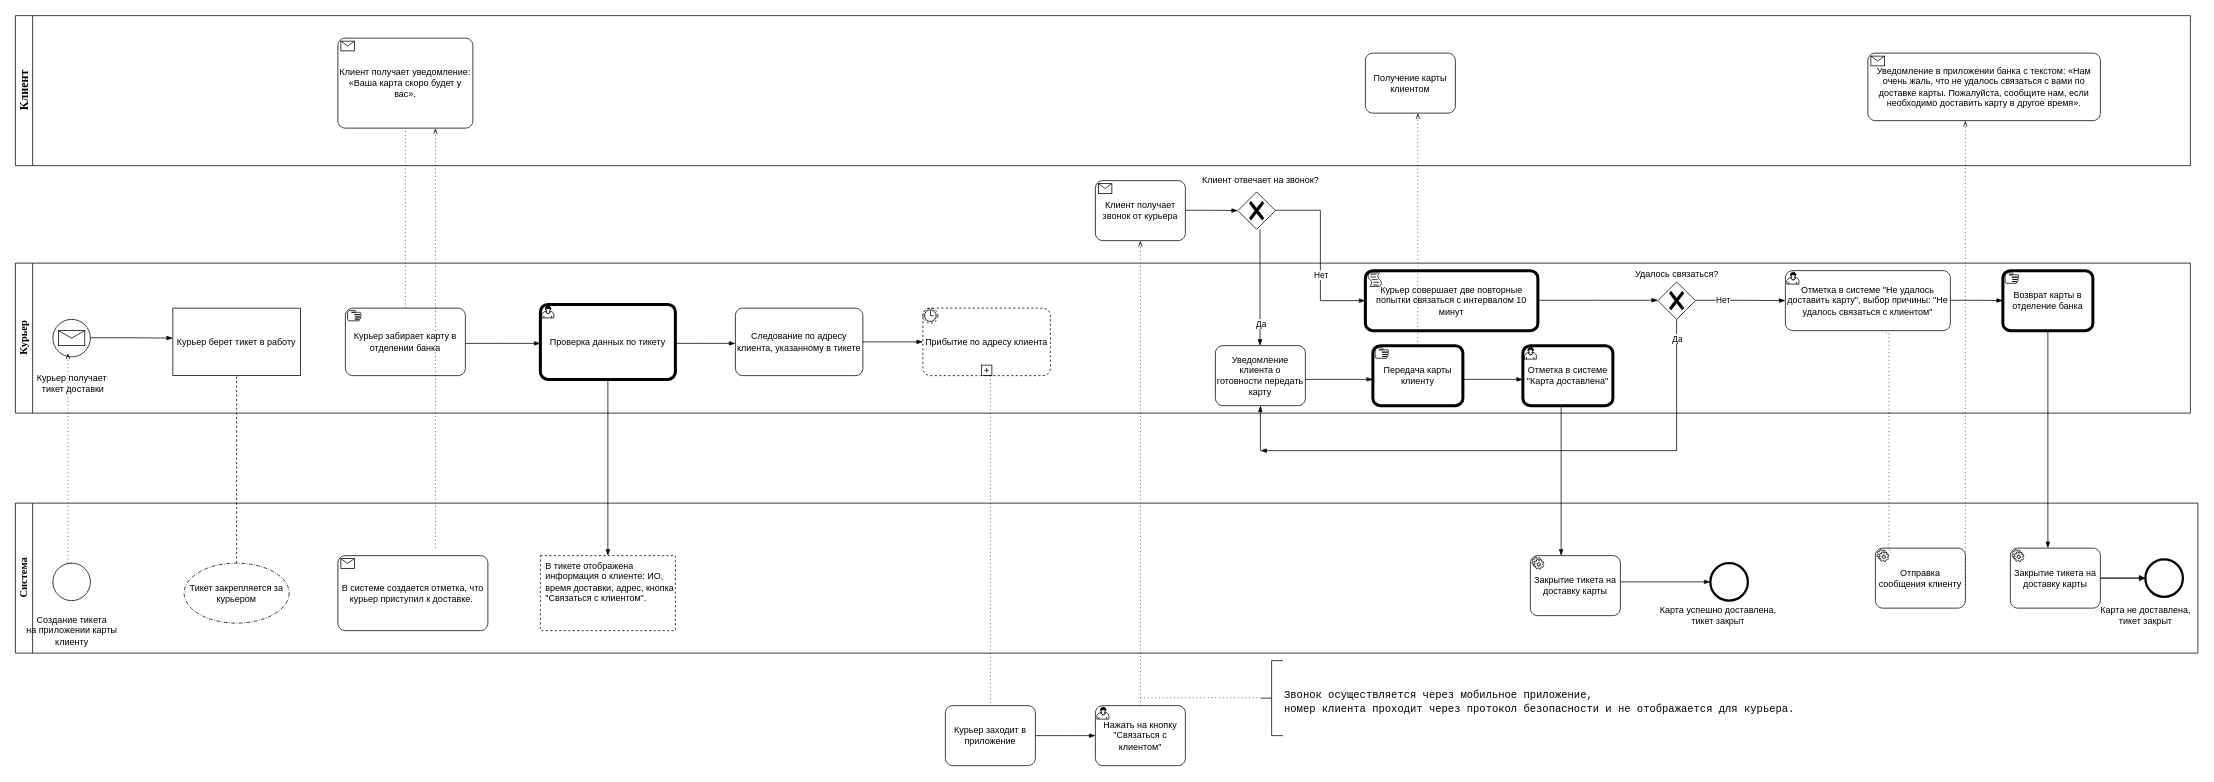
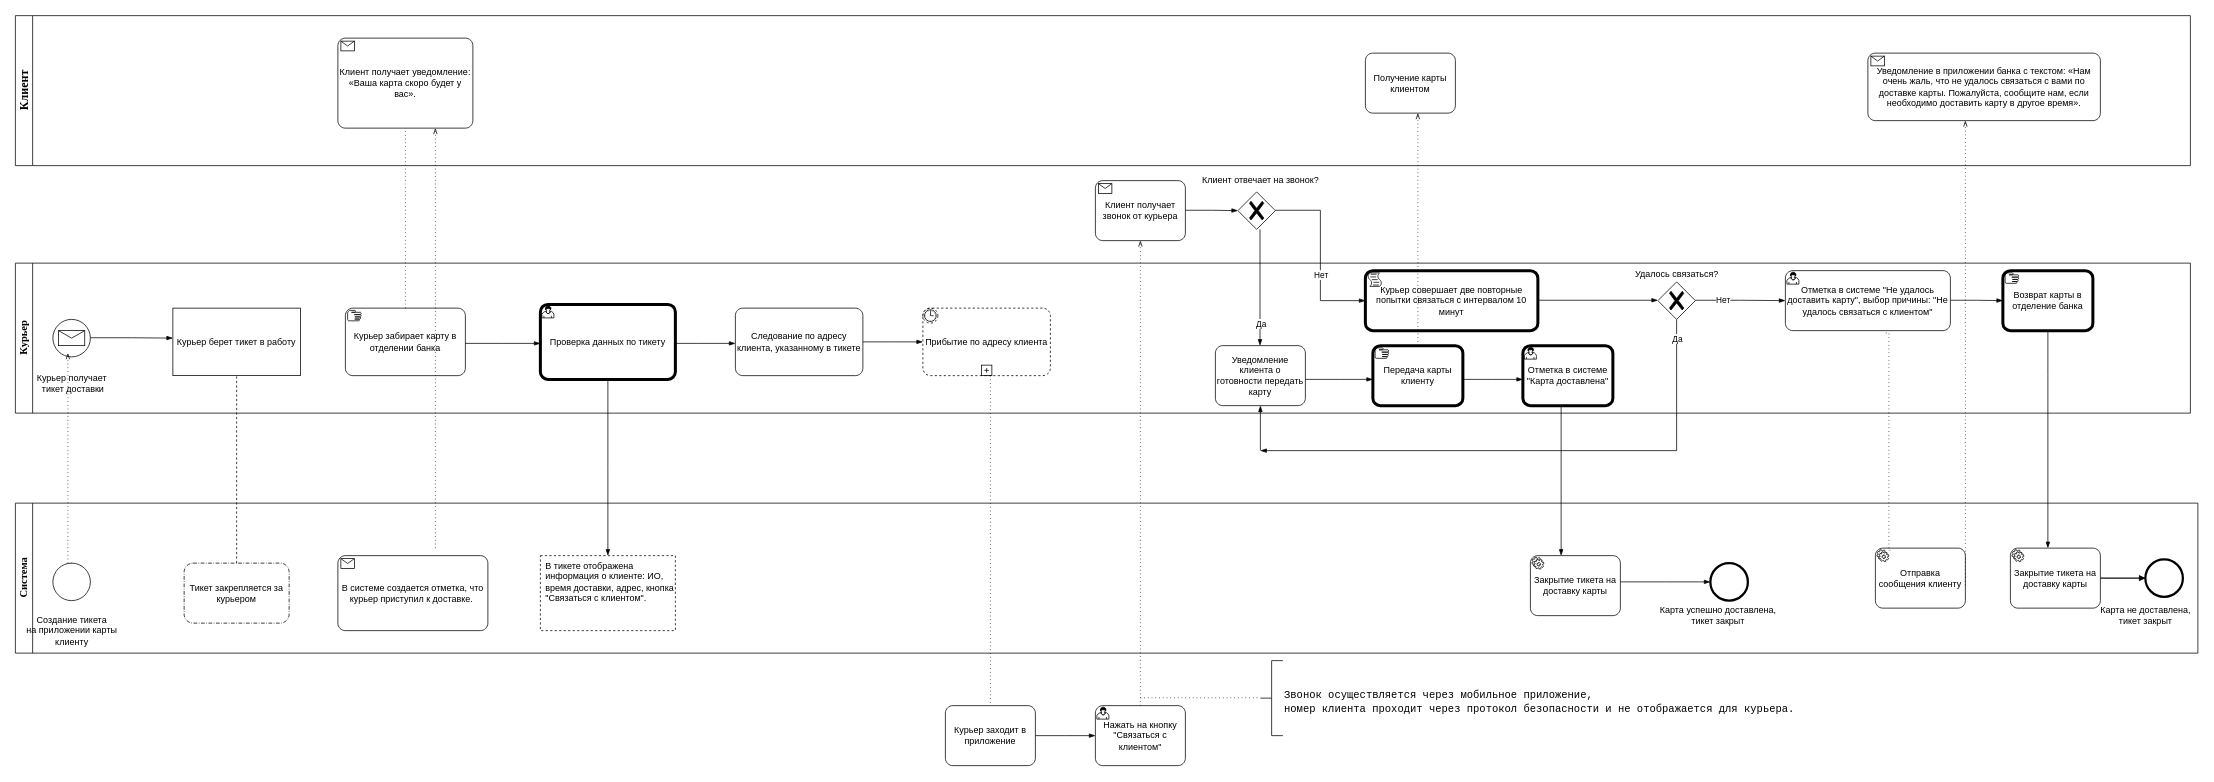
(237, 593) -> (237, 593)
